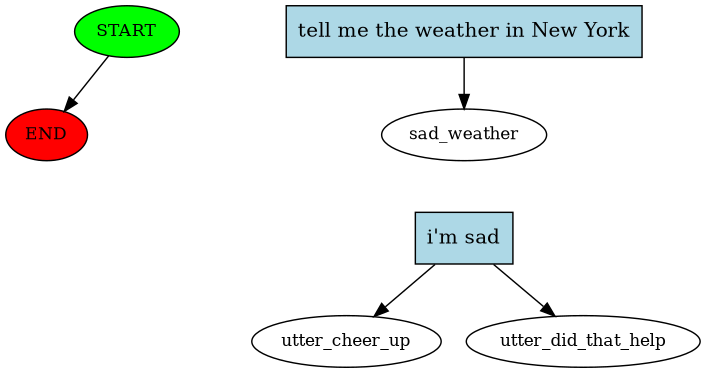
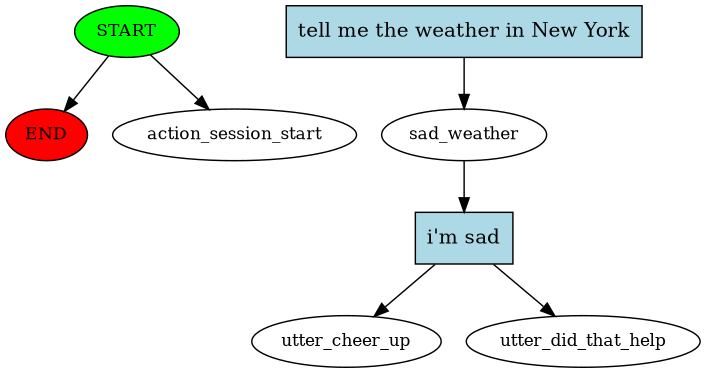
none -> (235, 135)
none -> (464, 179)
